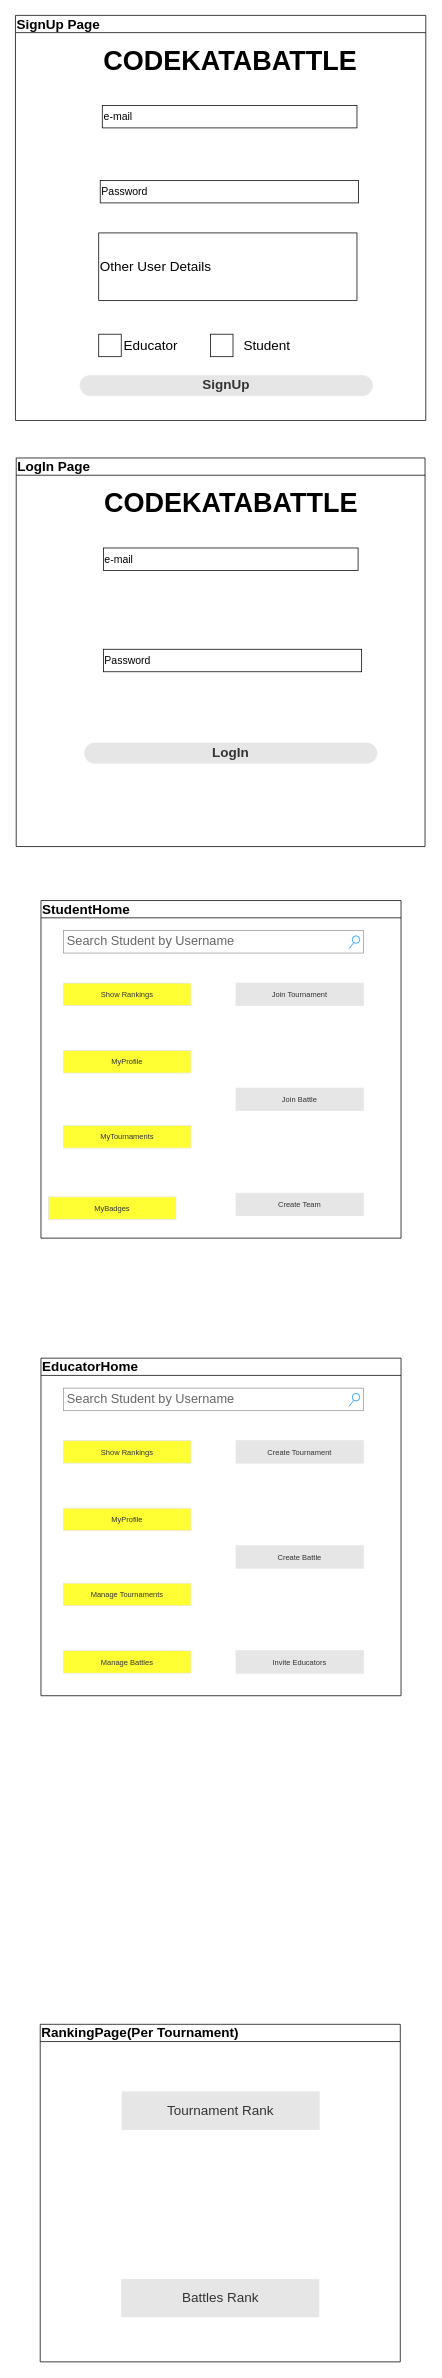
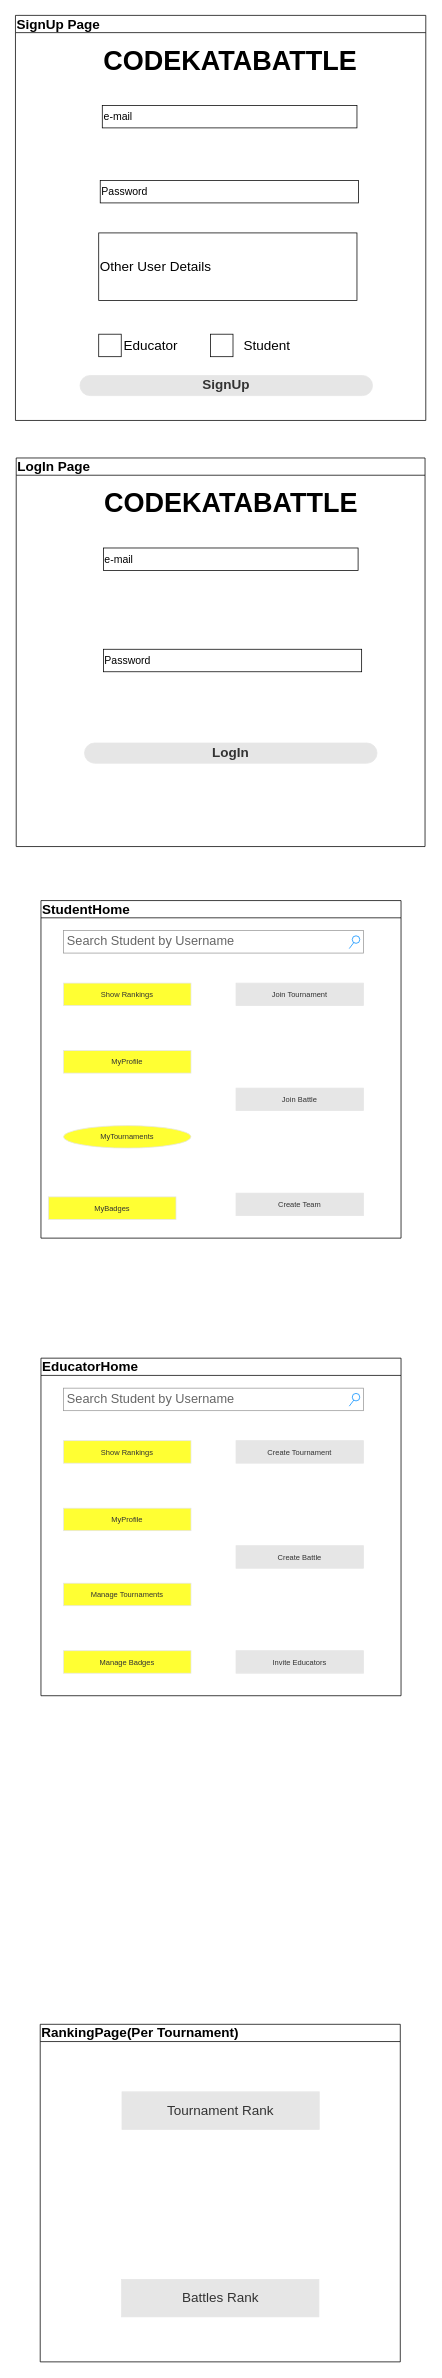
(127, 1137) -> (127, 1137)
(127, 1662) -> (127, 1662)
